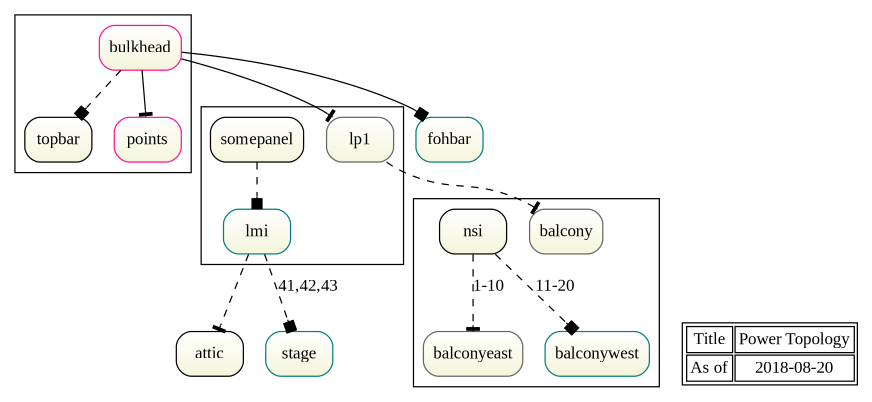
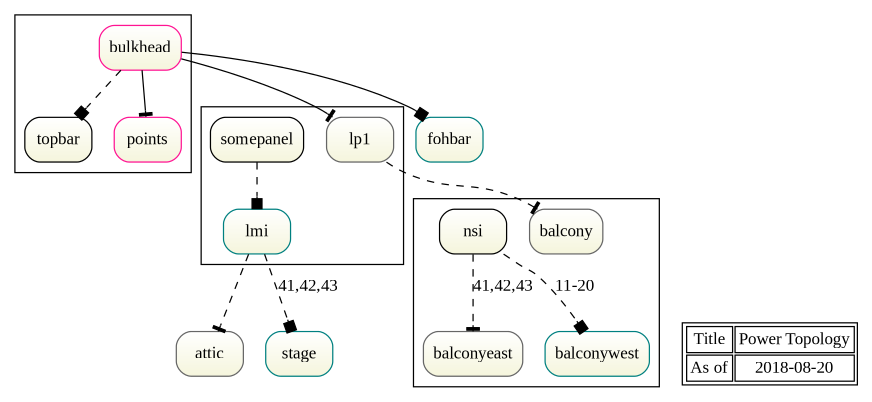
(489, 286) -> (503, 286)
(210, 354) -> (210, 354)
